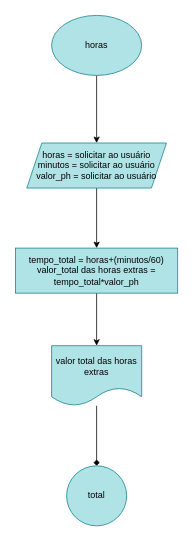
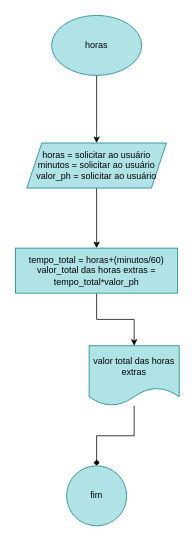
(96, 375) -> (134, 375)
(96, 495) -> (96, 495)
